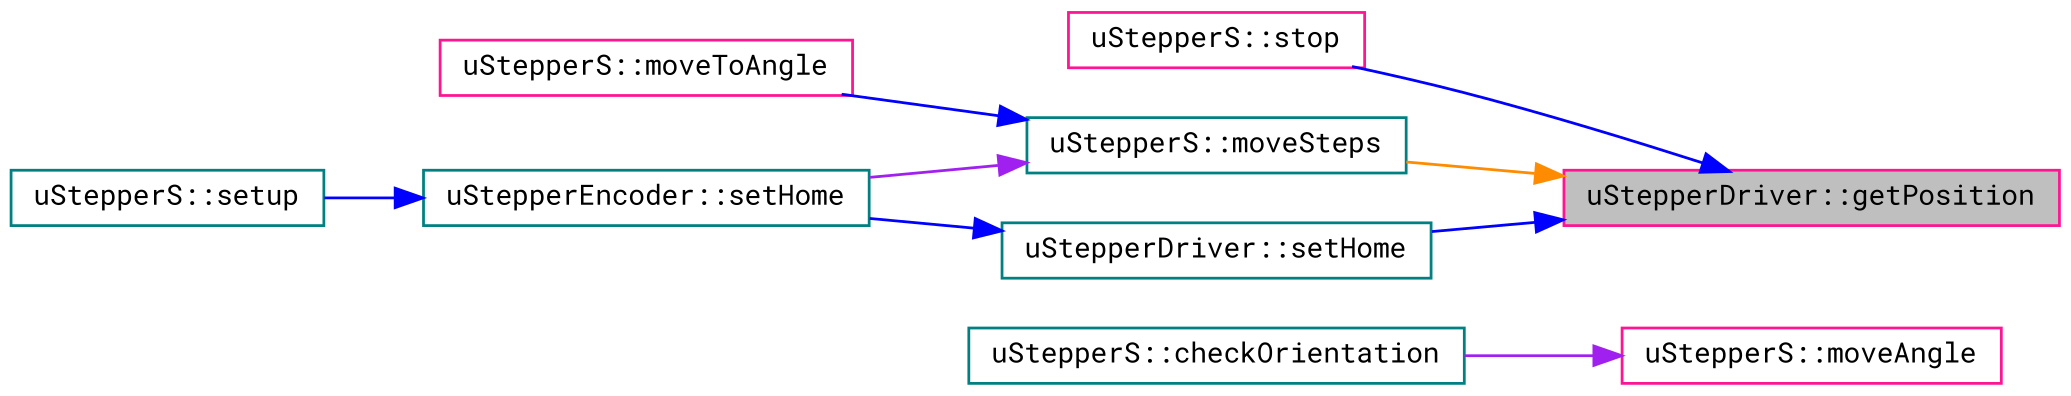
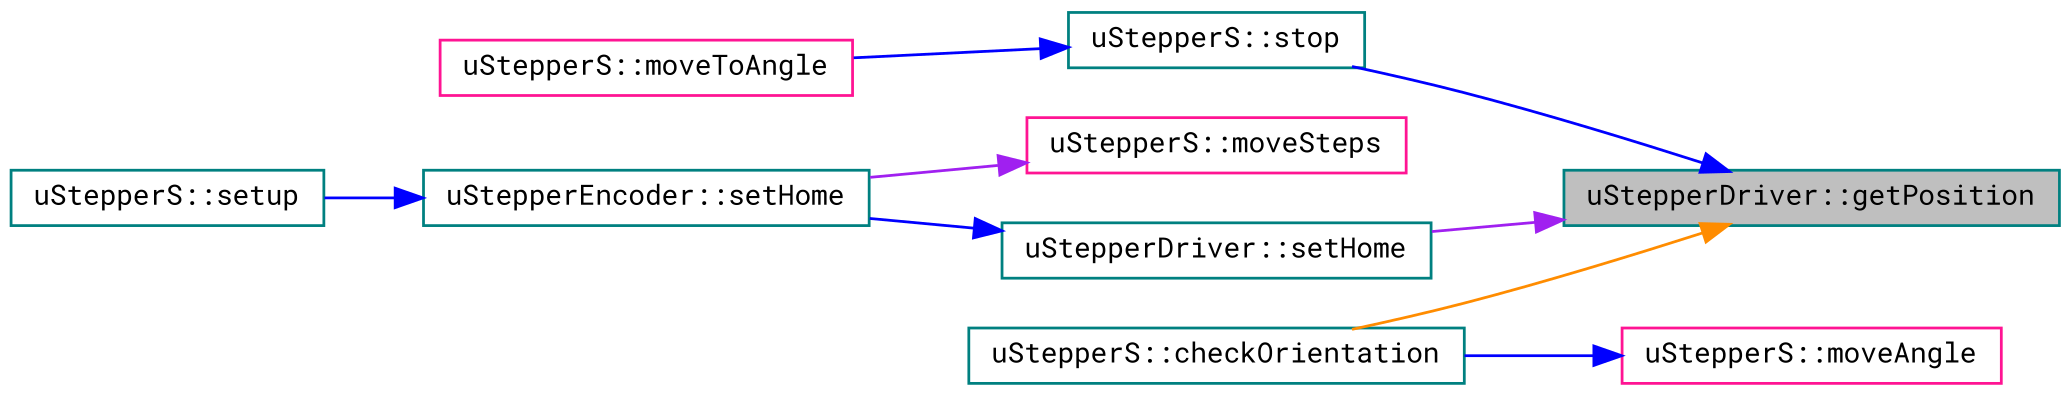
(1217, 40) -> (1217, 40)
(920, 105) -> (947, 53)
(1217, 145) -> (1217, 145)
(1471, 168) -> (1529, 286)
(1812, 198) -> (1812, 198)
(1484, 227) -> (1484, 227)
(1529, 356) -> (1529, 356)
